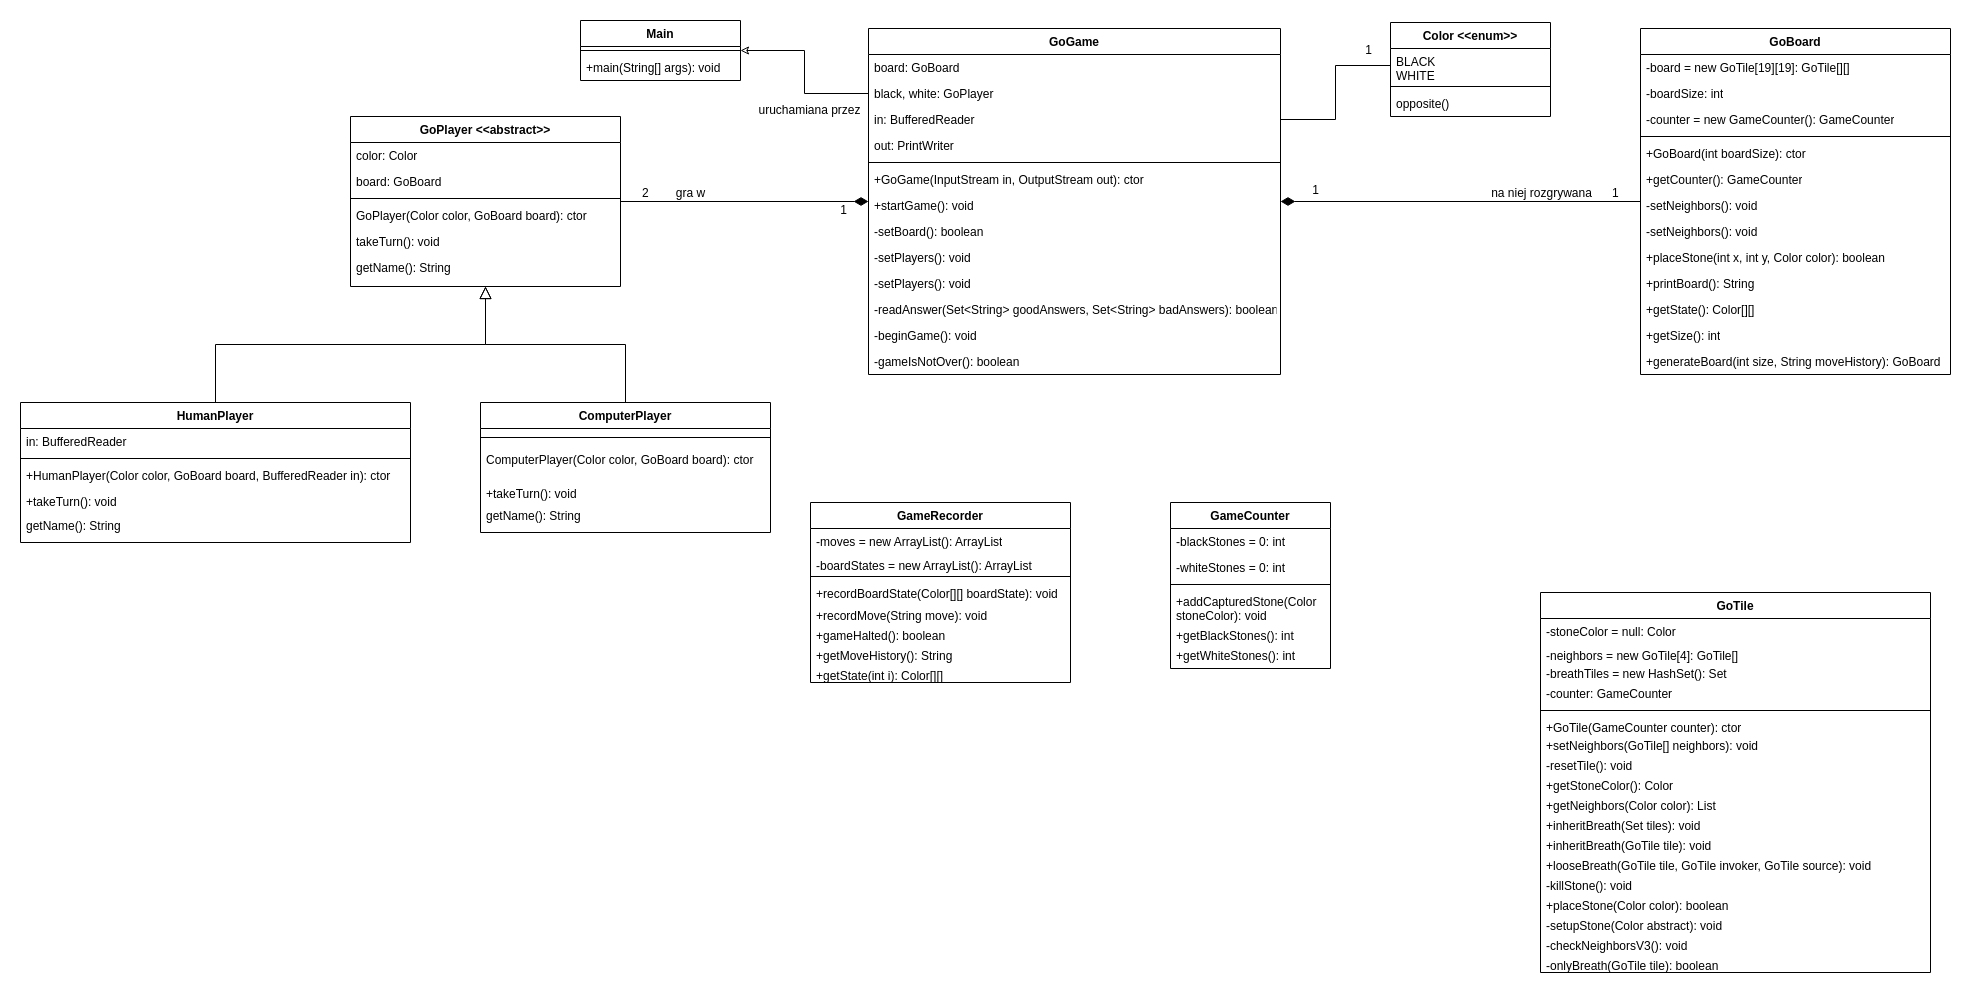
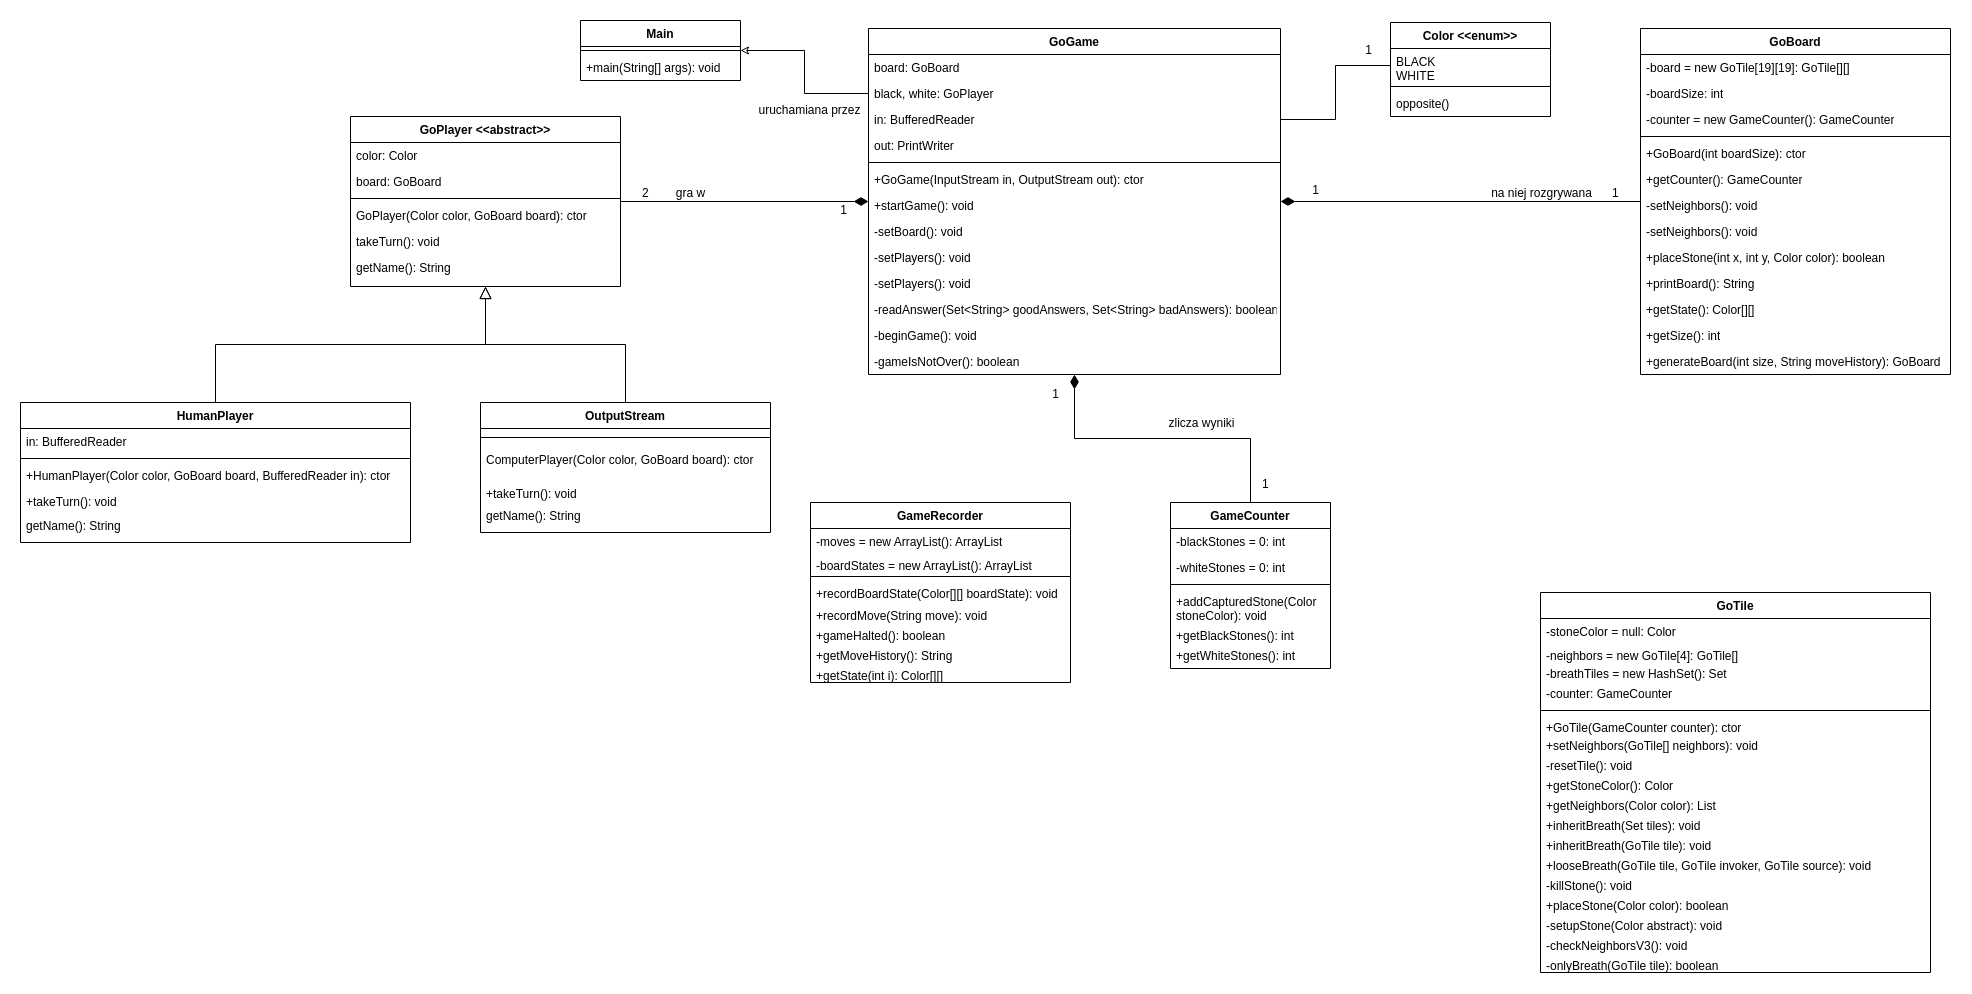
(937, 232) -> (926, 232)
(625, 416) -> (625, 416)
none -> (1170, 439)
